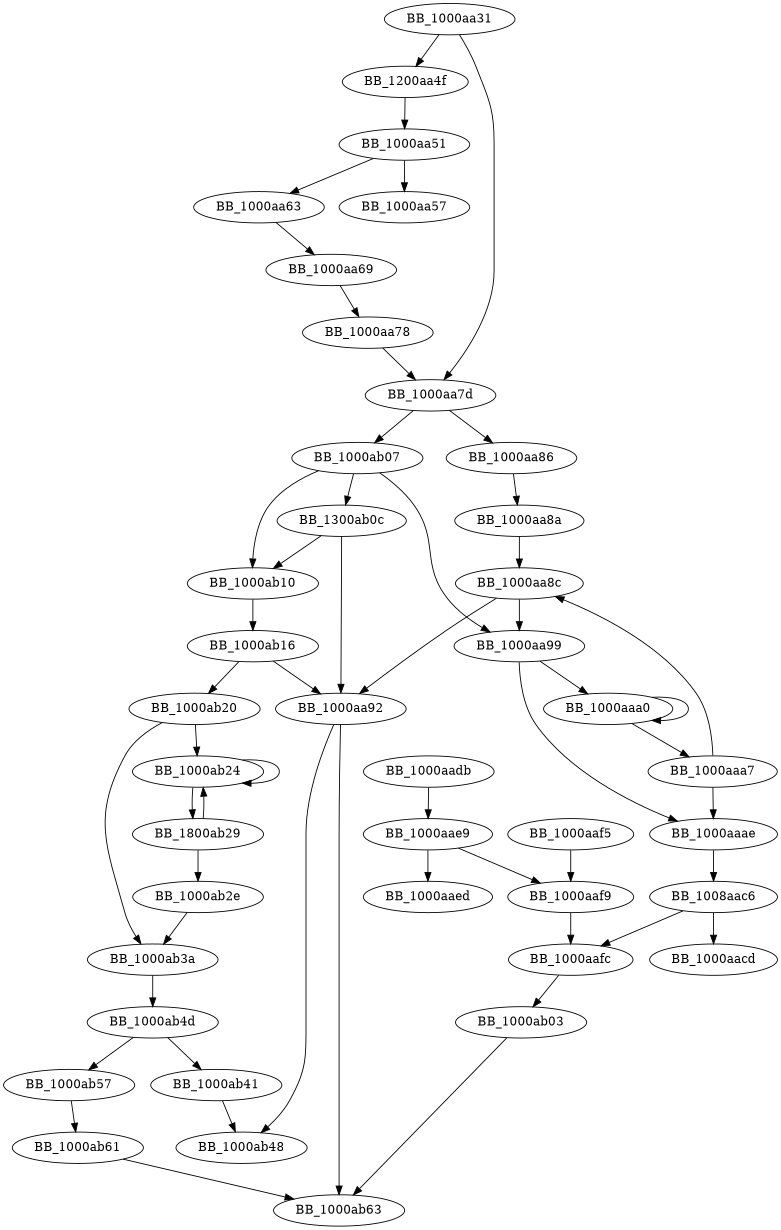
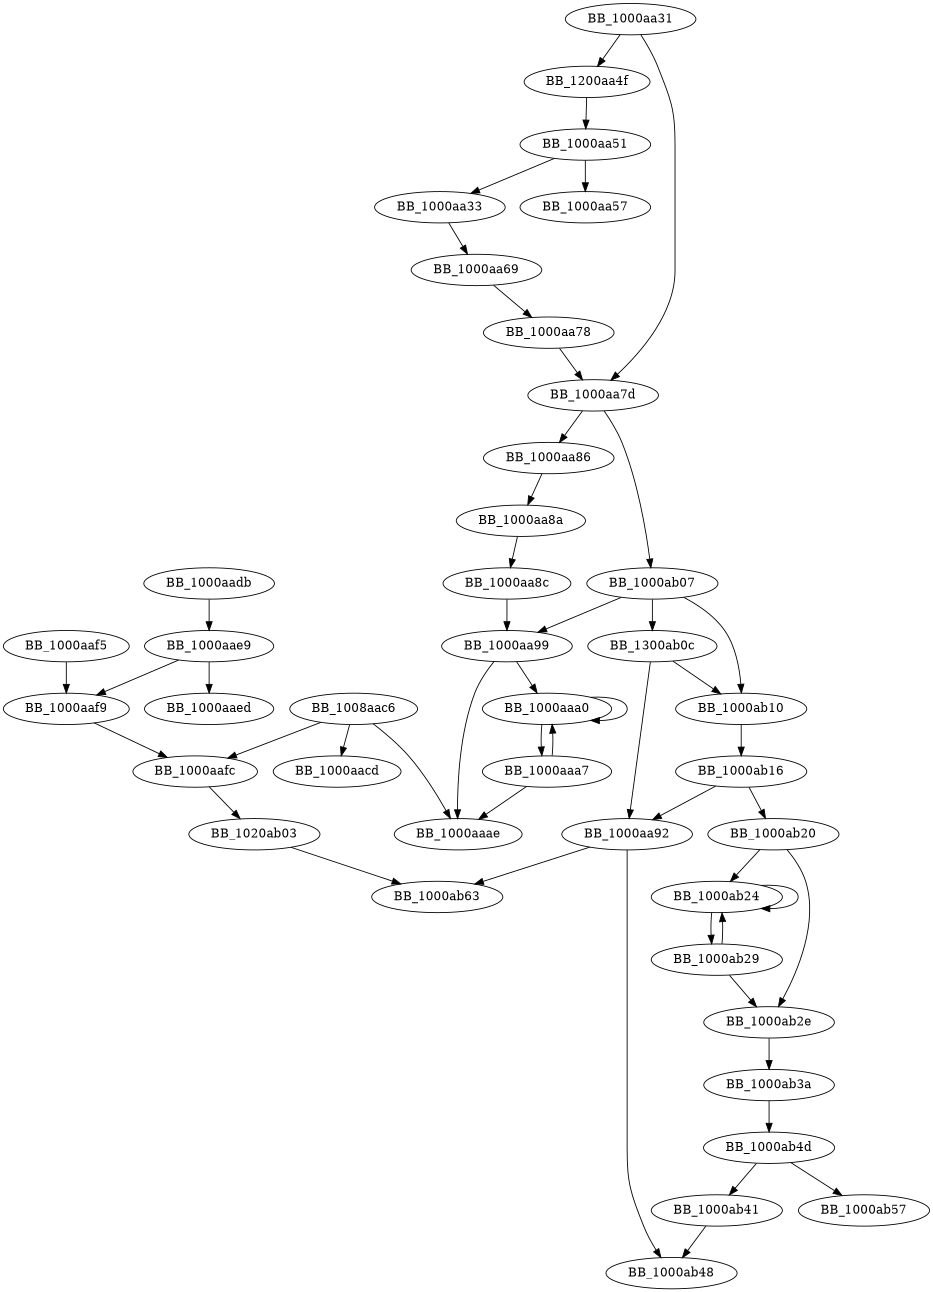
(259, 207) -> (440, 207)
(430, 642) -> none
(662, 657) -> (553, 744)
(105, 822) -> (809, 924)
(198, 834) -> (717, 960)
(714, 861) -> (415, 763)
(521, 1022) -> (254, 834)
(78, 1148) -> none
